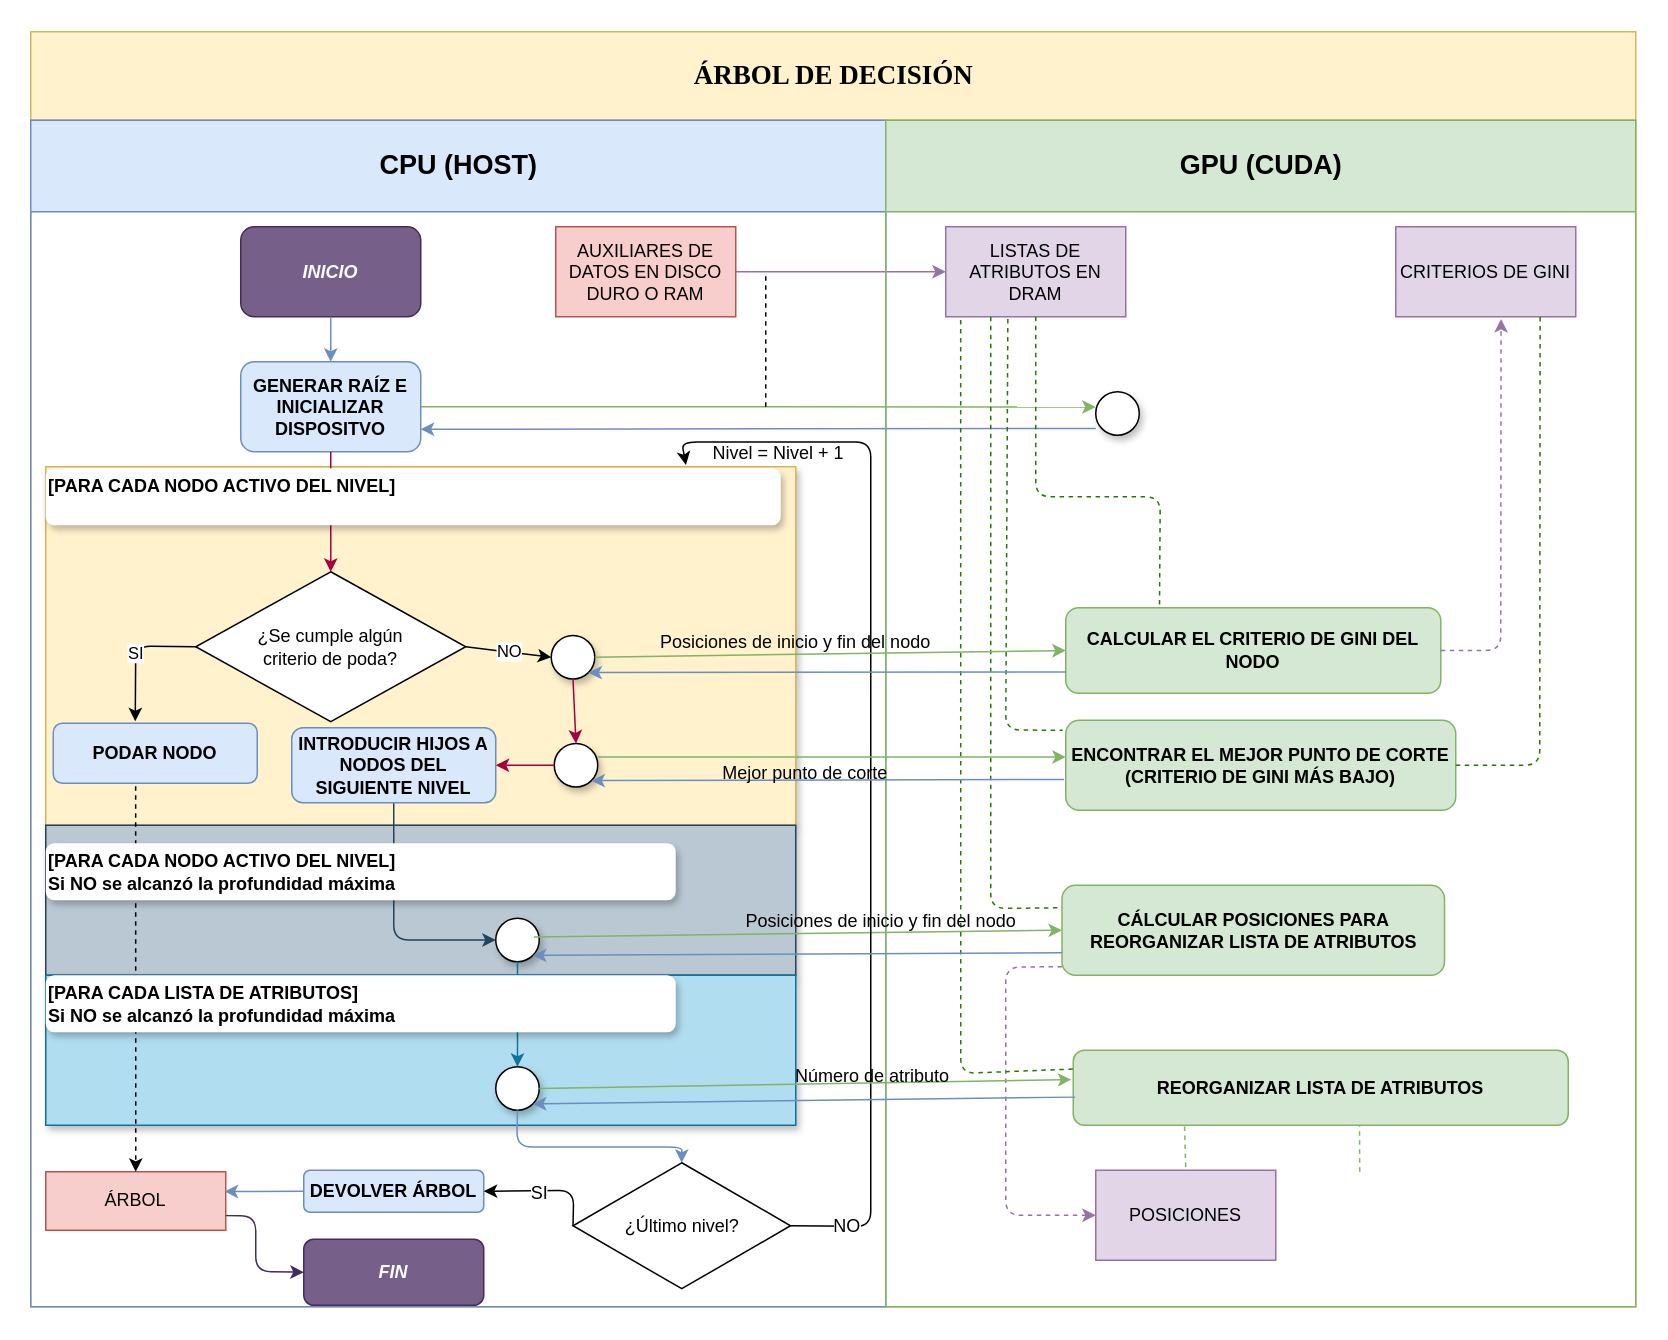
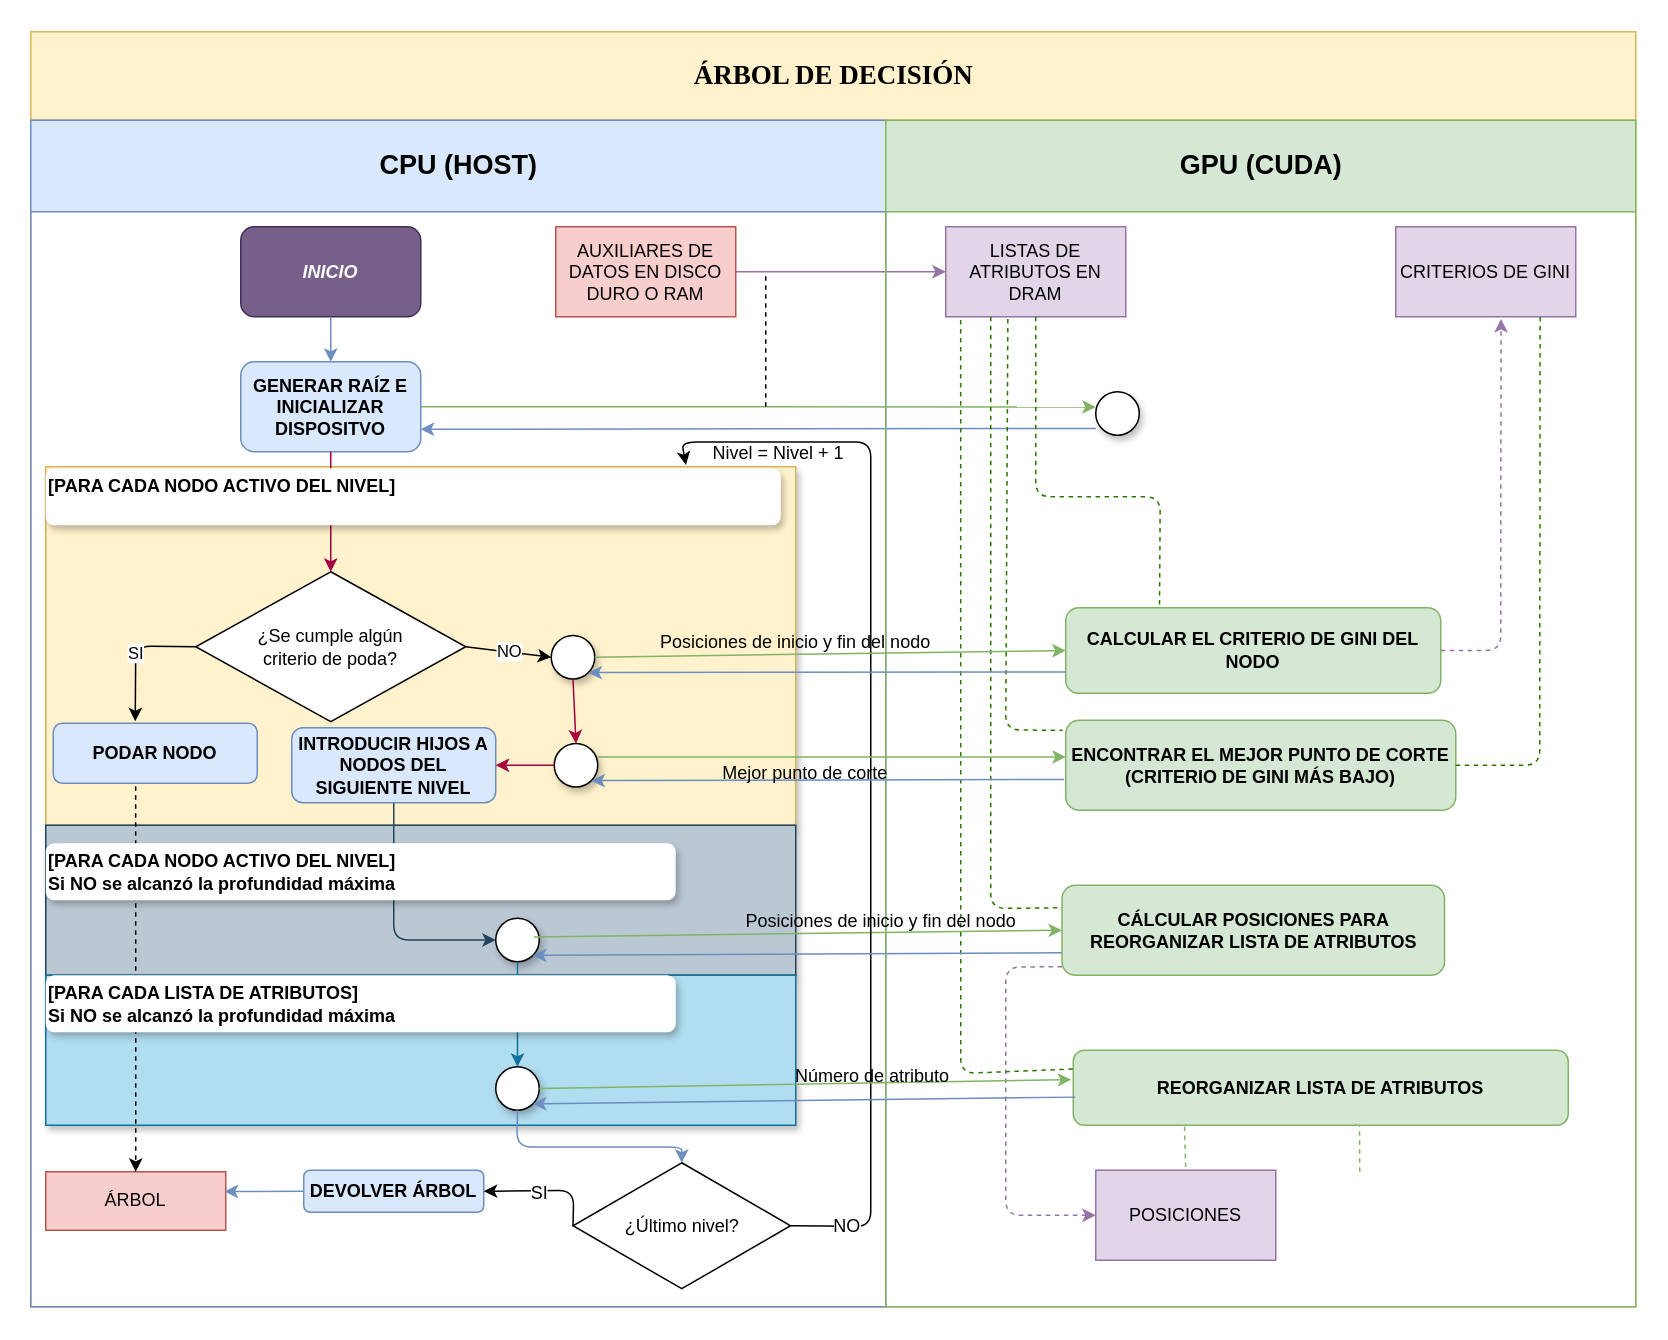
(256, 1247) -> none
(394, 1272) -> none
